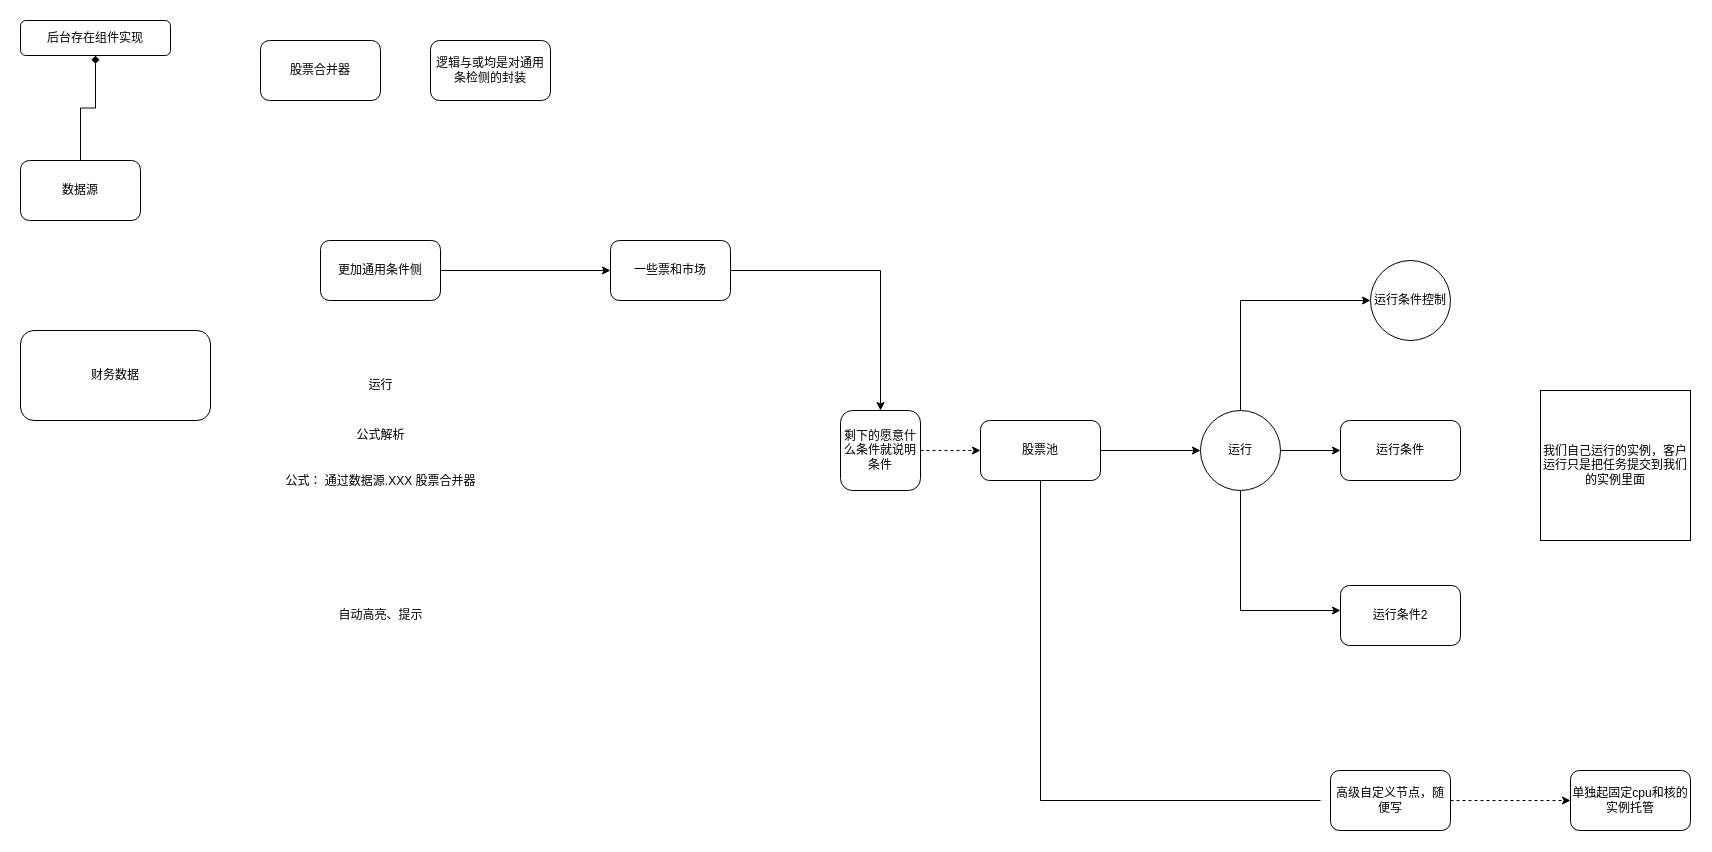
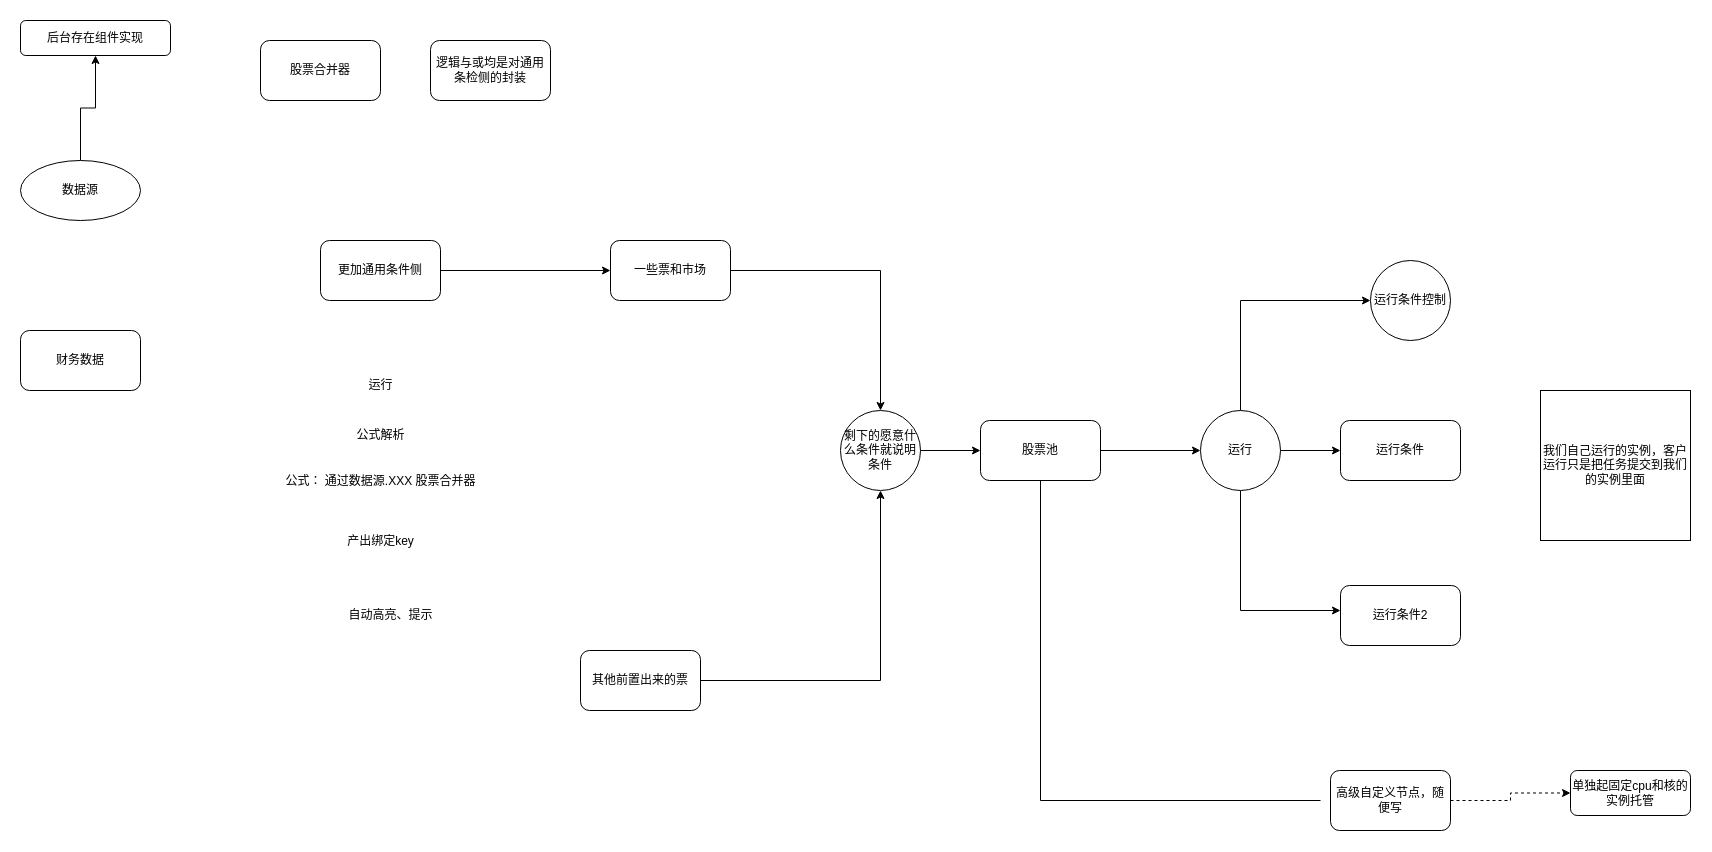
(96, 64) -> (96, 64)
(81, 191) -> (81, 191)
(116, 376) -> (81, 361)
(881, 451) -> (881, 451)
(948, 451) -> (948, 451)
none -> (381, 542)
(381, 616) -> (391, 616)
none -> (881, 679)
none -> (641, 681)
(1631, 801) -> (1631, 793)
